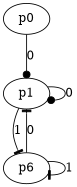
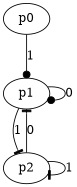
(31, 56) -> (31, 56)
(27, 168) -> (27, 168)
